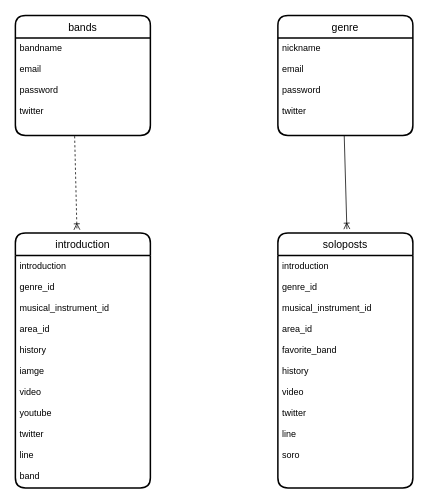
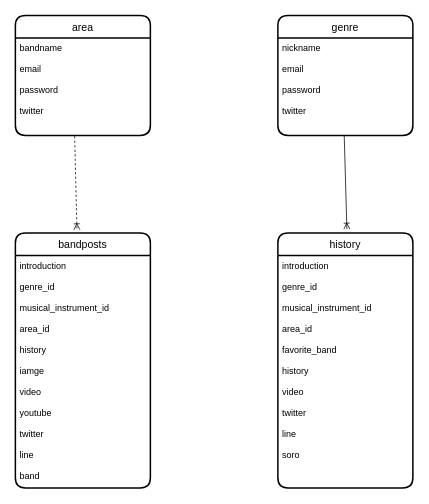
(83, 27) -> (83, 27)
(83, 245) -> (83, 245)
(345, 245) -> (345, 245)
